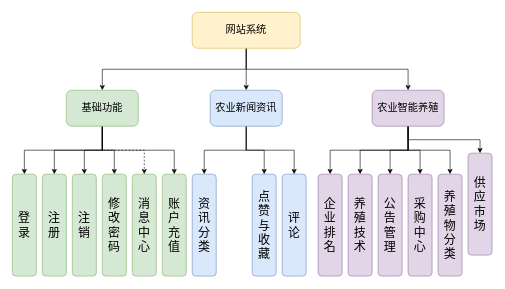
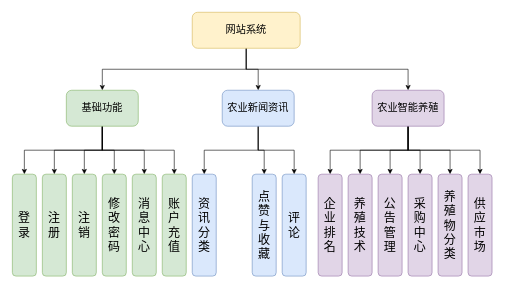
(246, 108) -> (258, 108)
(144, 161) -> (144, 161)
(480, 204) -> (480, 225)
